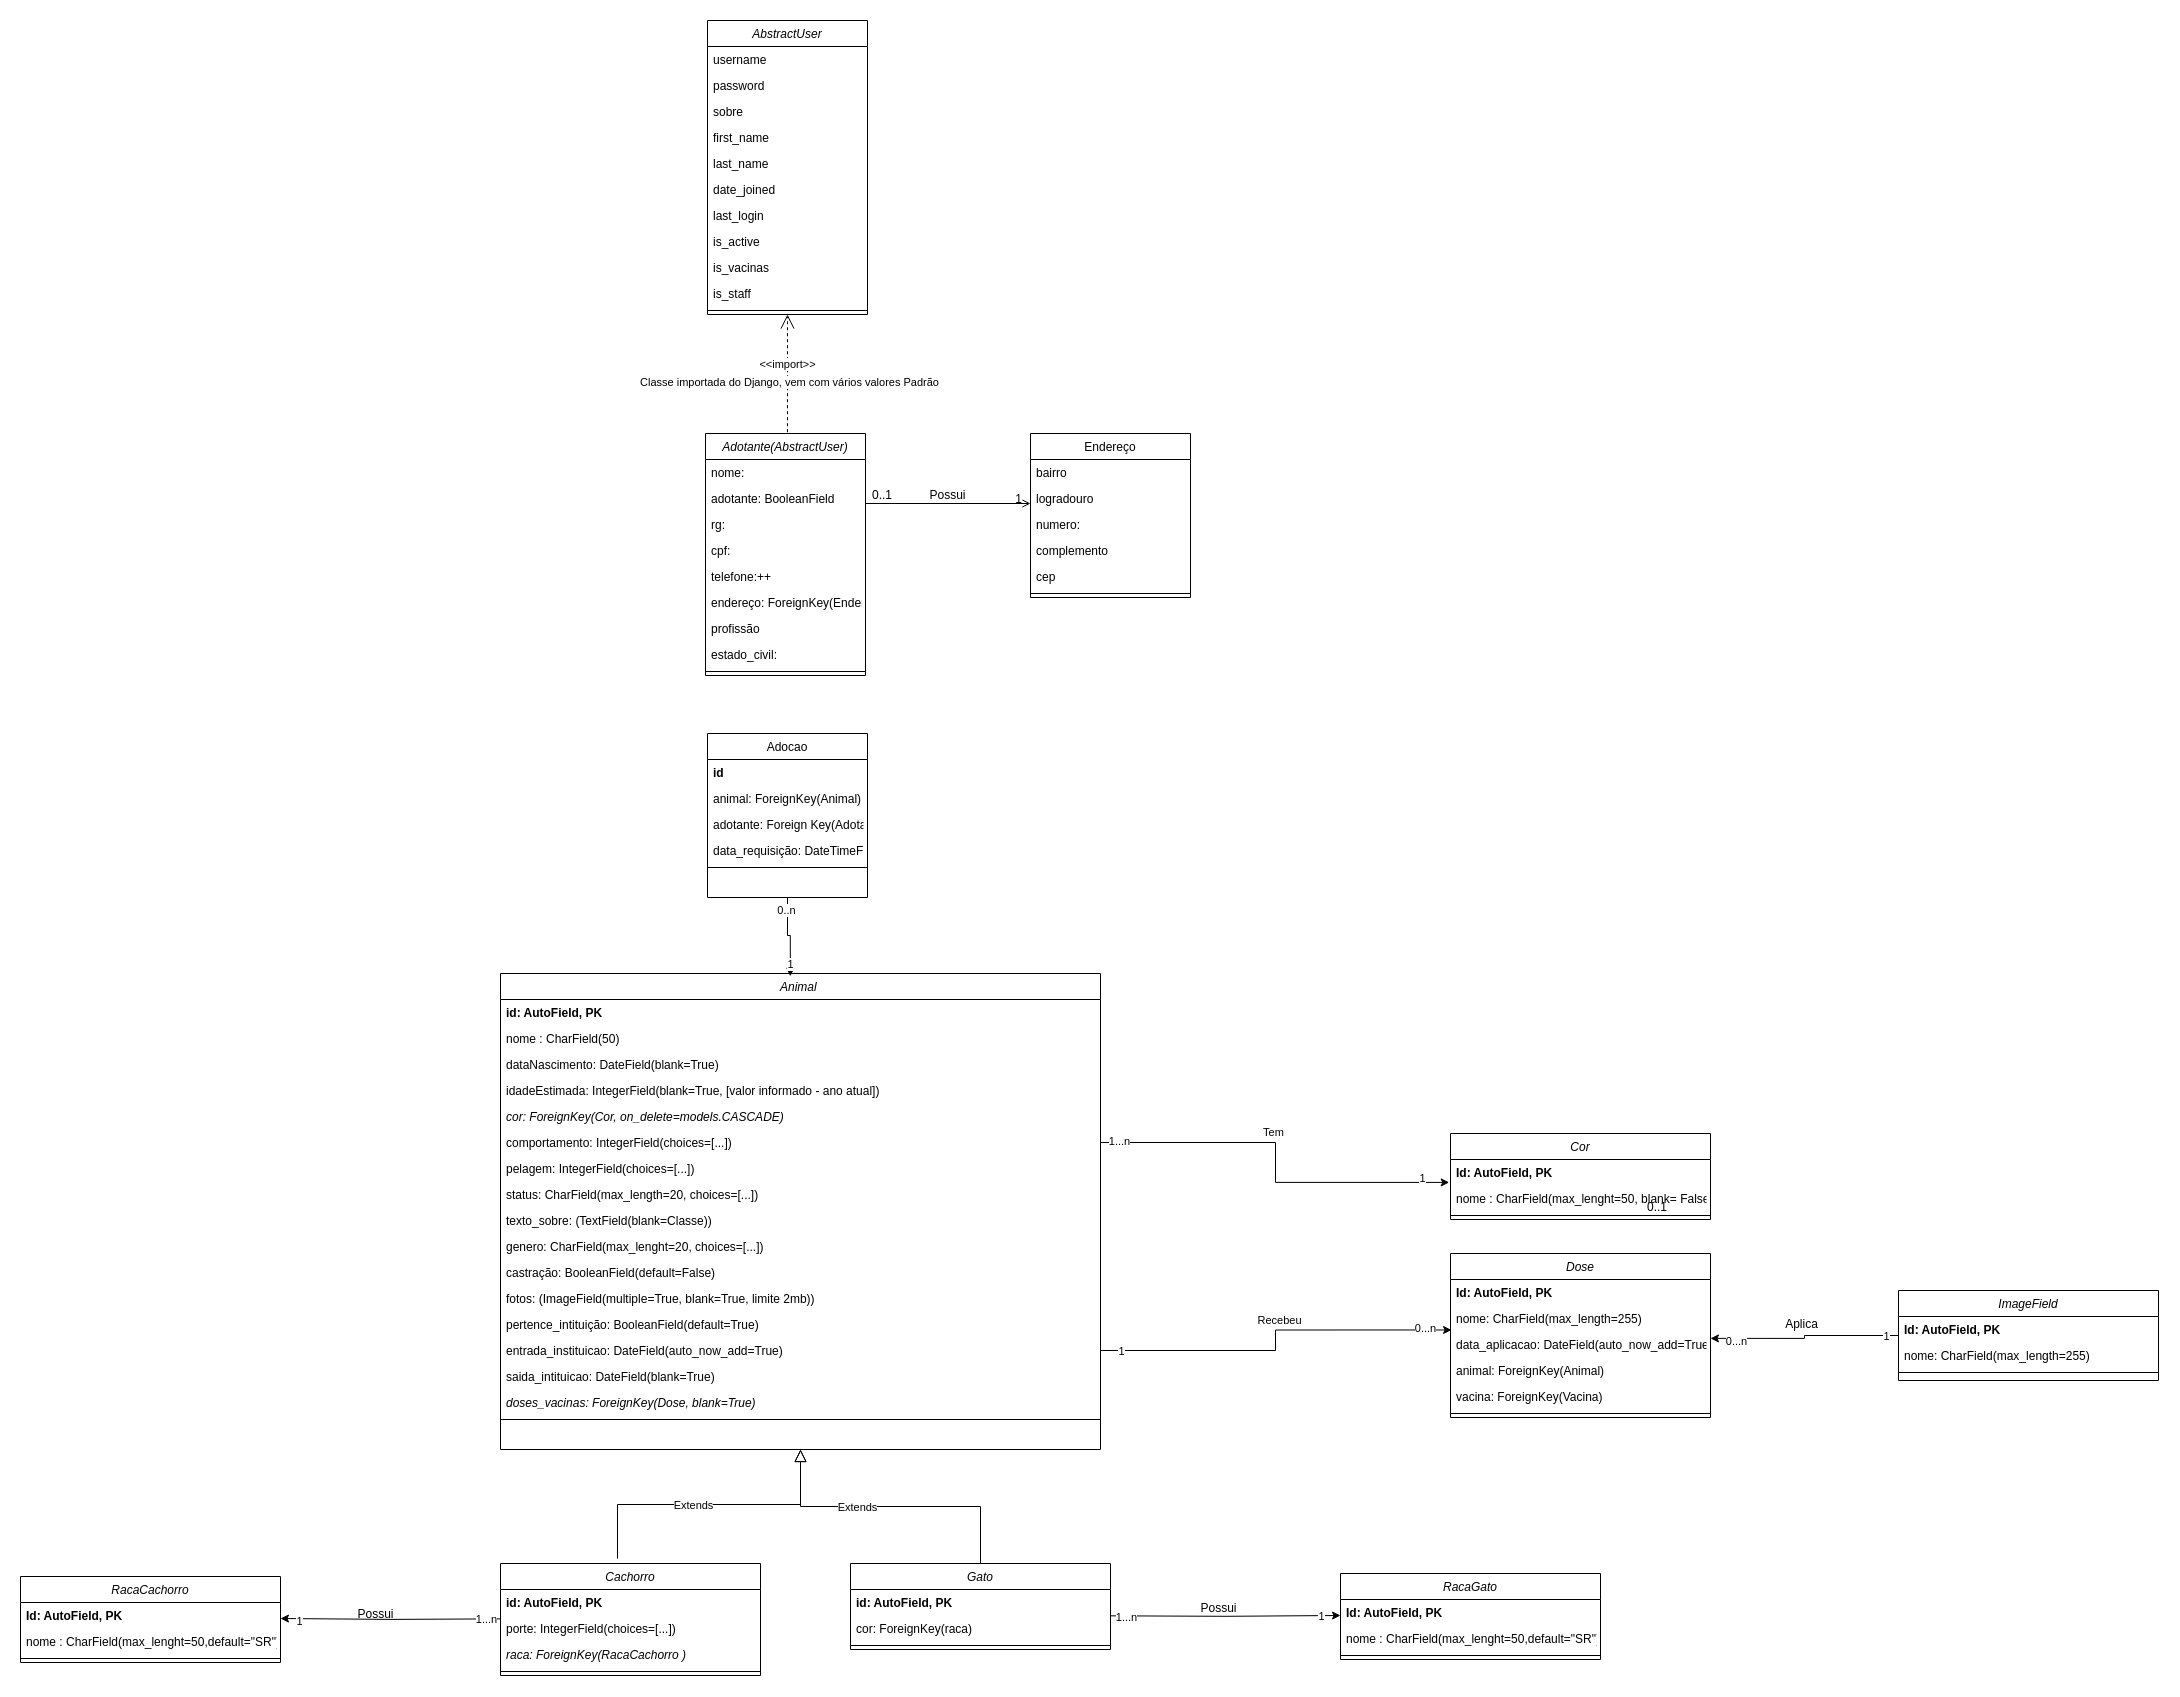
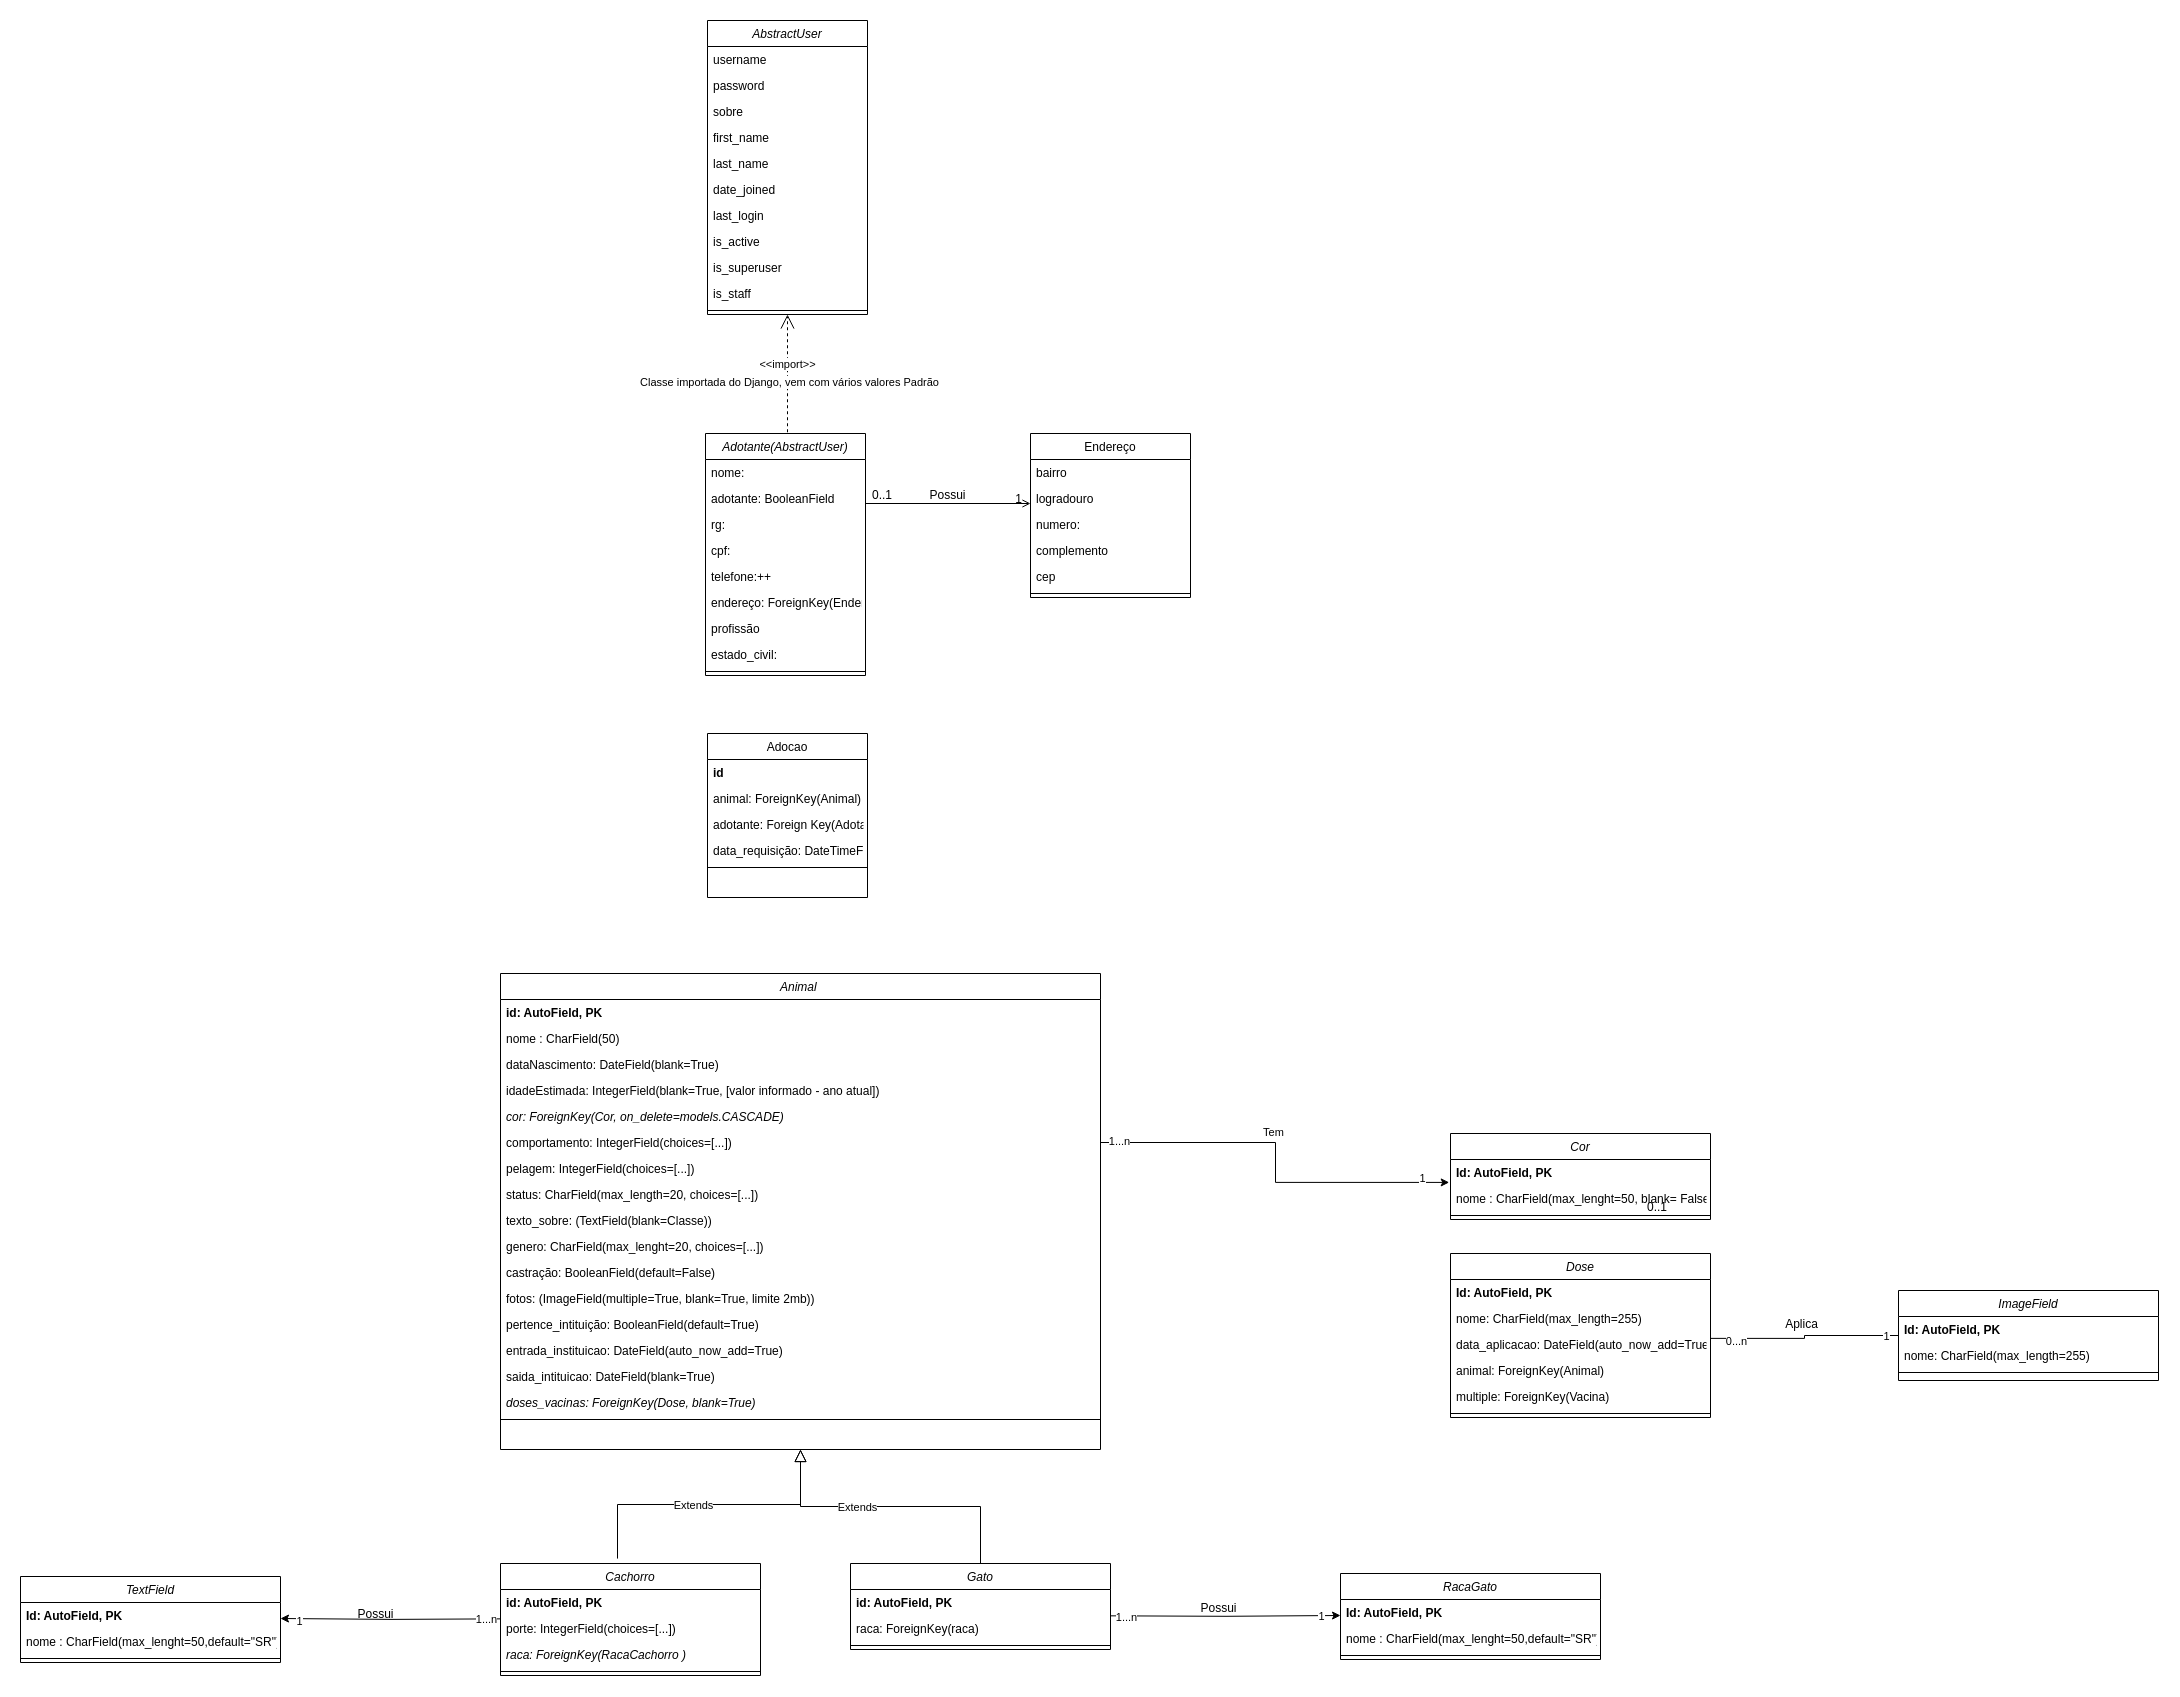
(743, 268) -> (752, 268)
(788, 936) -> none
(1718, 1338) -> (1716, 1338)
(1276, 1343) -> none
(1536, 1397) -> (1539, 1397)
(150, 1590) -> (150, 1590)
(922, 1629) -> (925, 1629)
